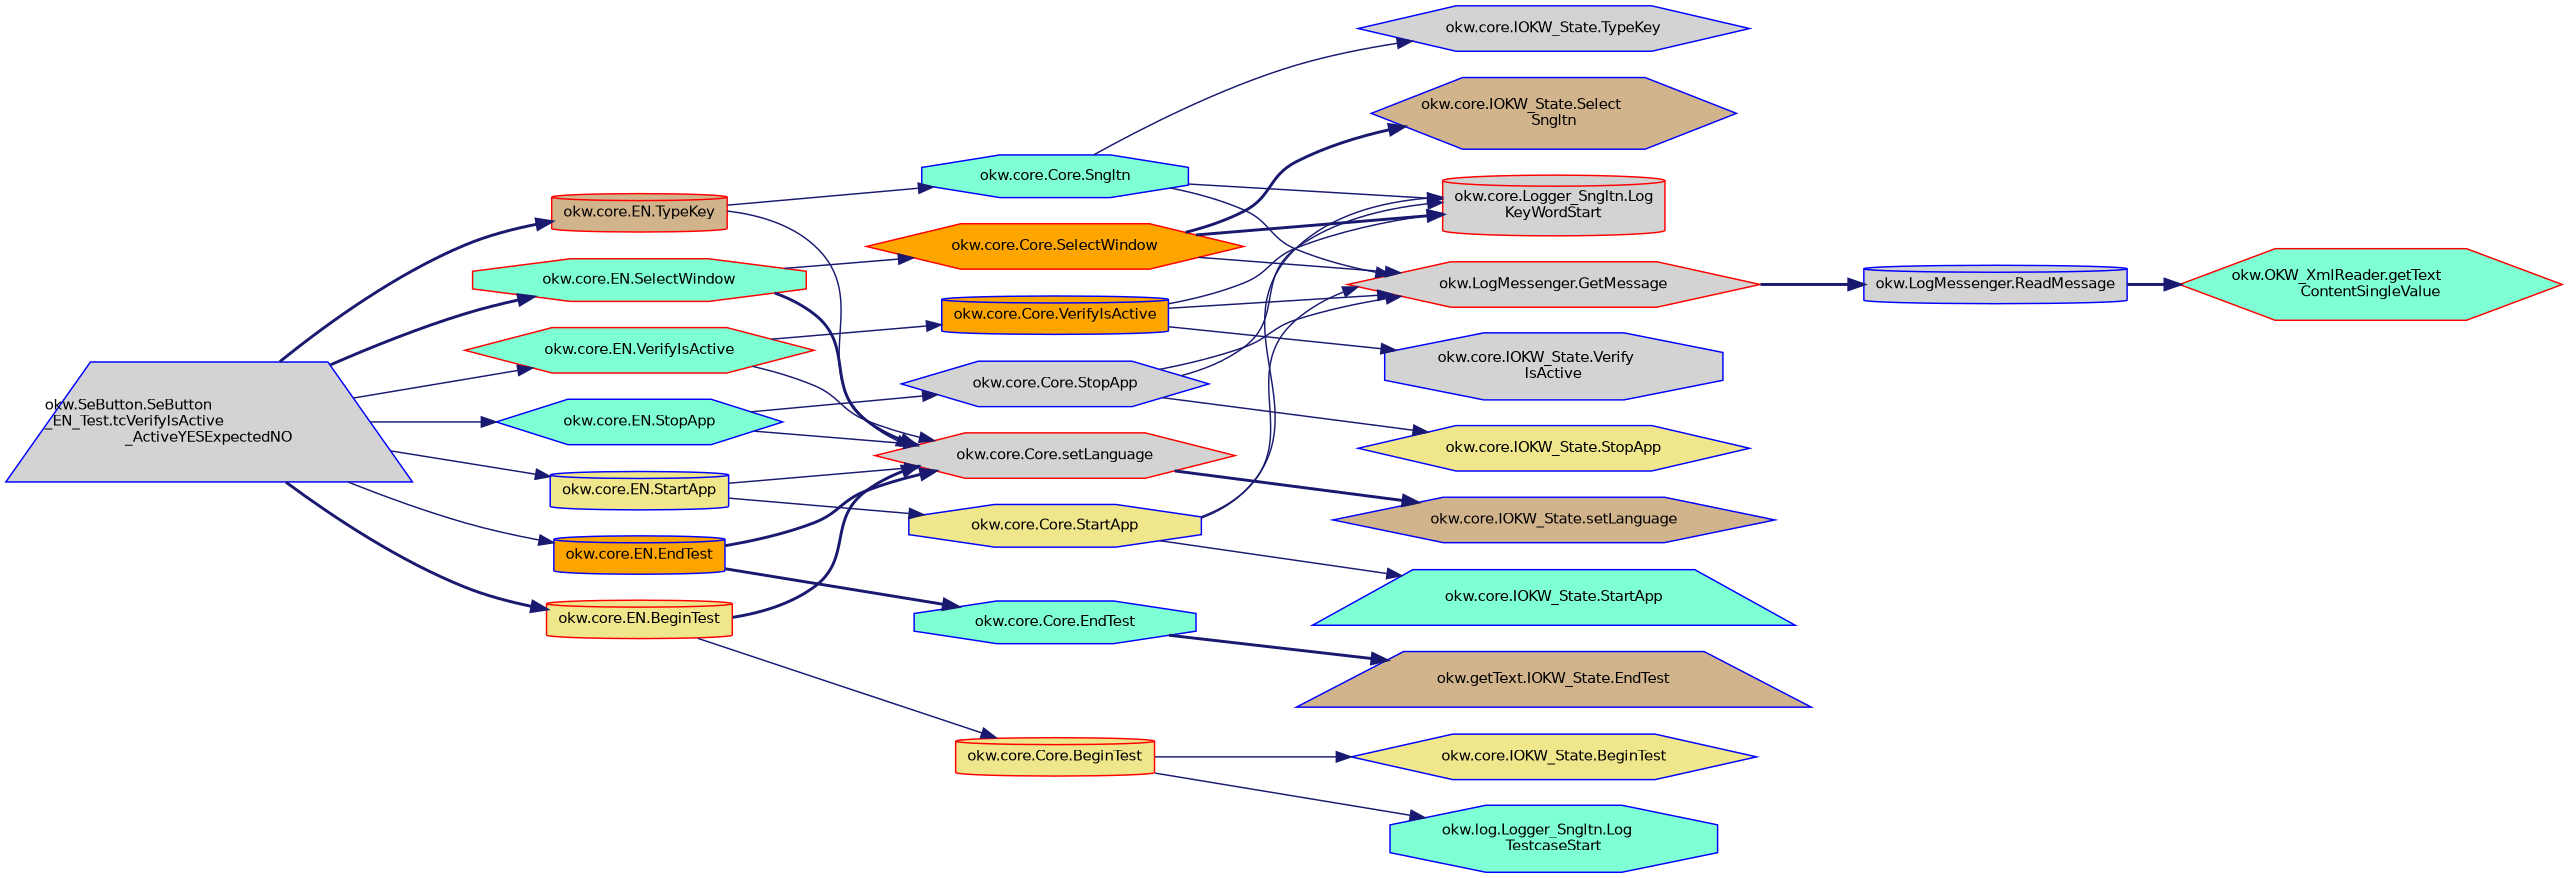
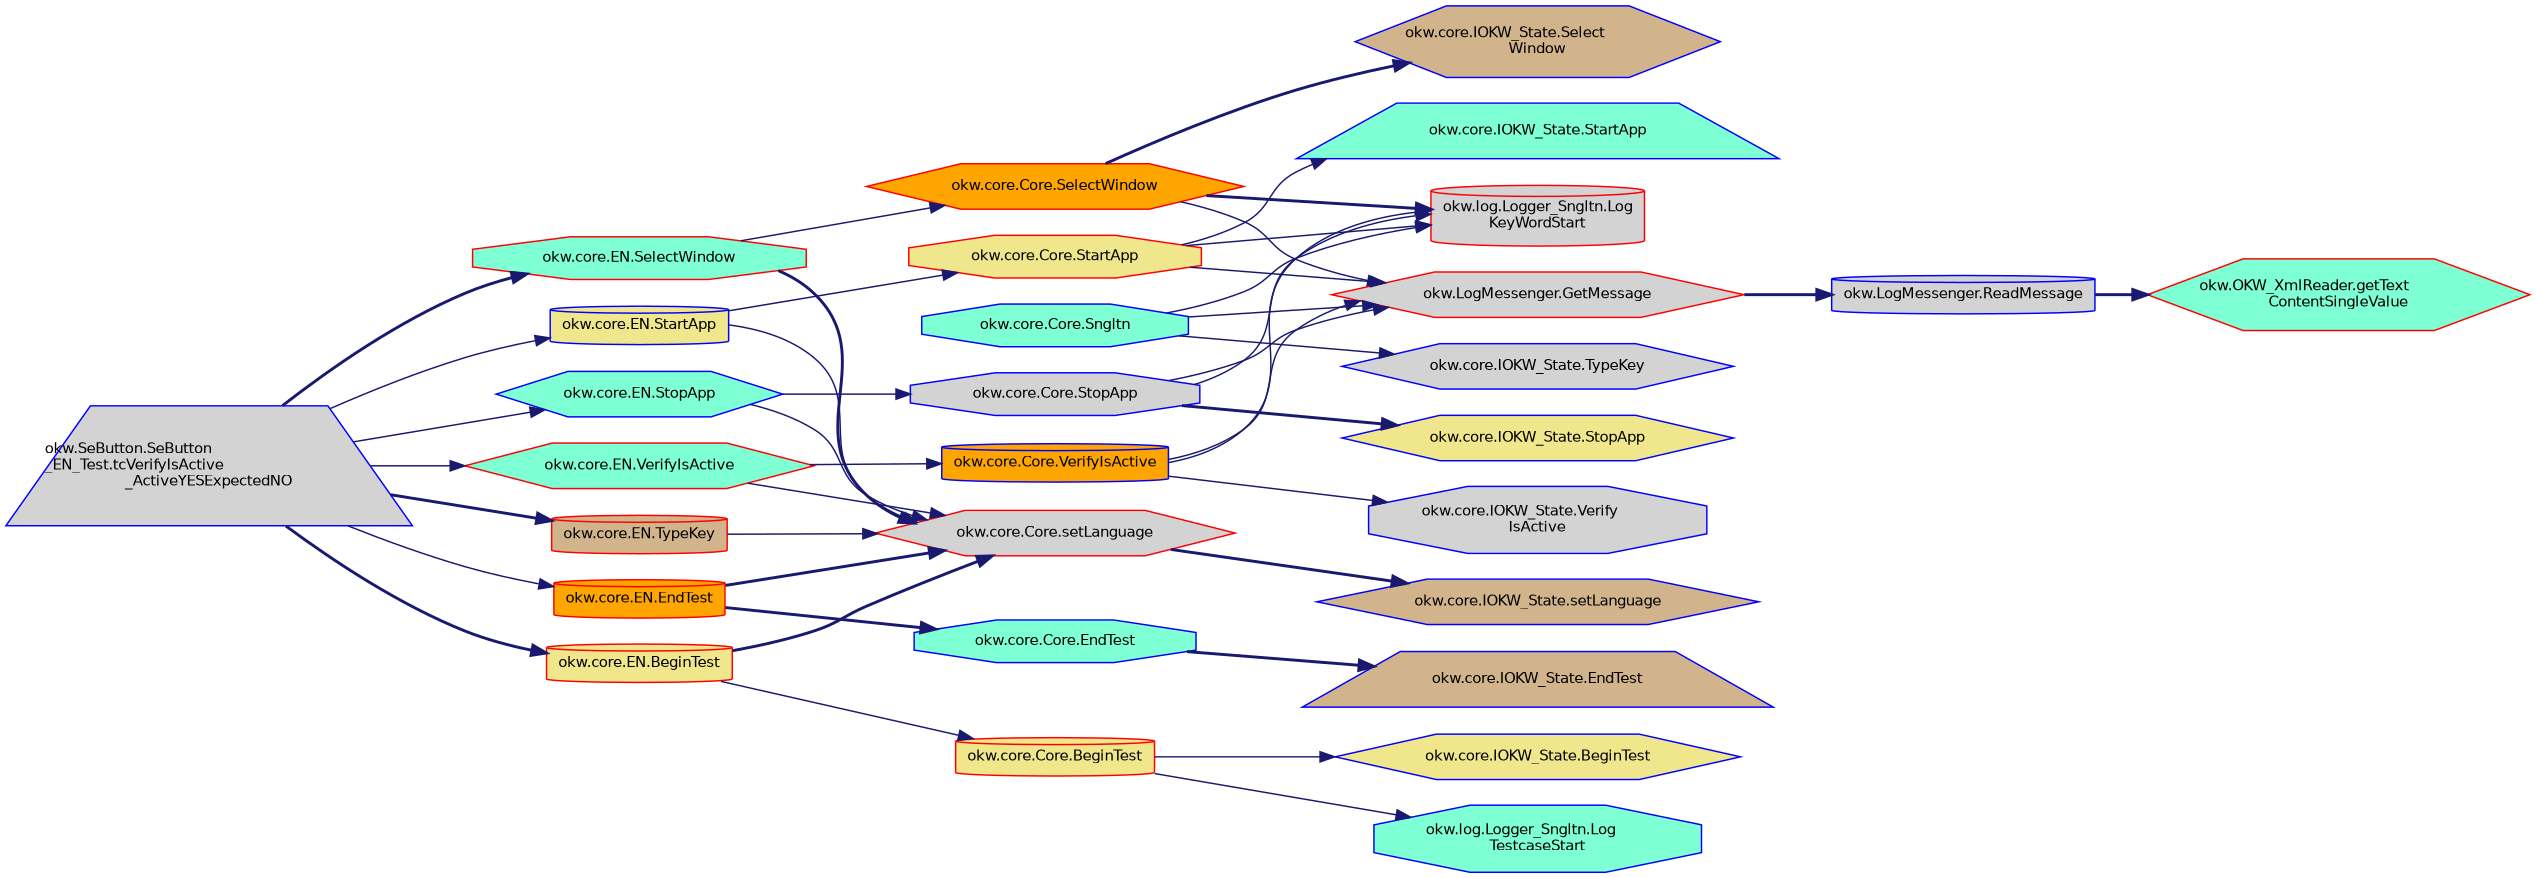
(1554, 113) -> (1538, 42)
(823, 197) -> none
(1554, 205) -> (1538, 216)
(1055, 384) -> (1055, 394)
(1288, 414) -> (1282, 415)
(1055, 526) -> (1055, 257)
(639, 555) -> (639, 599)
(1554, 679) -> (1538, 679)
